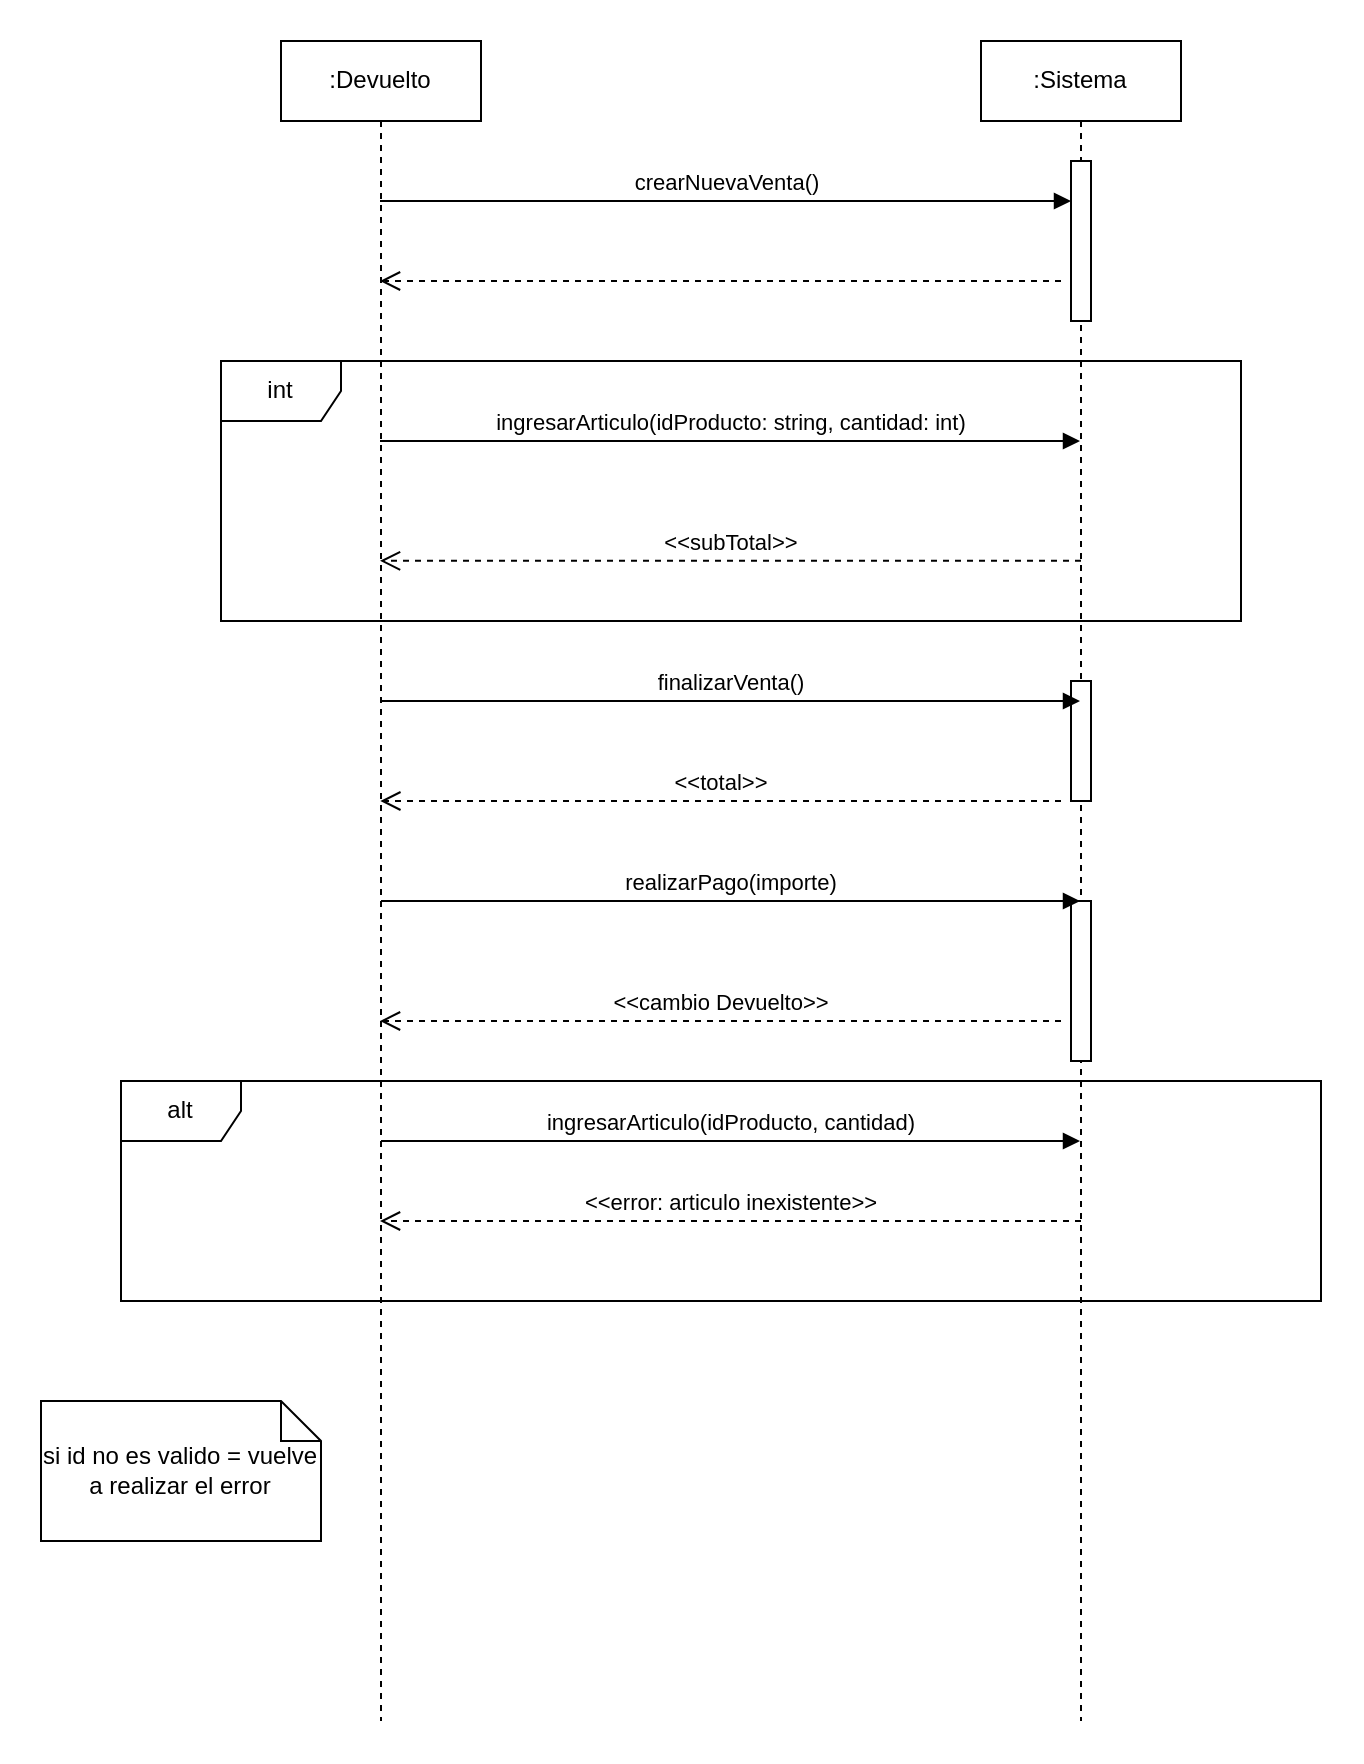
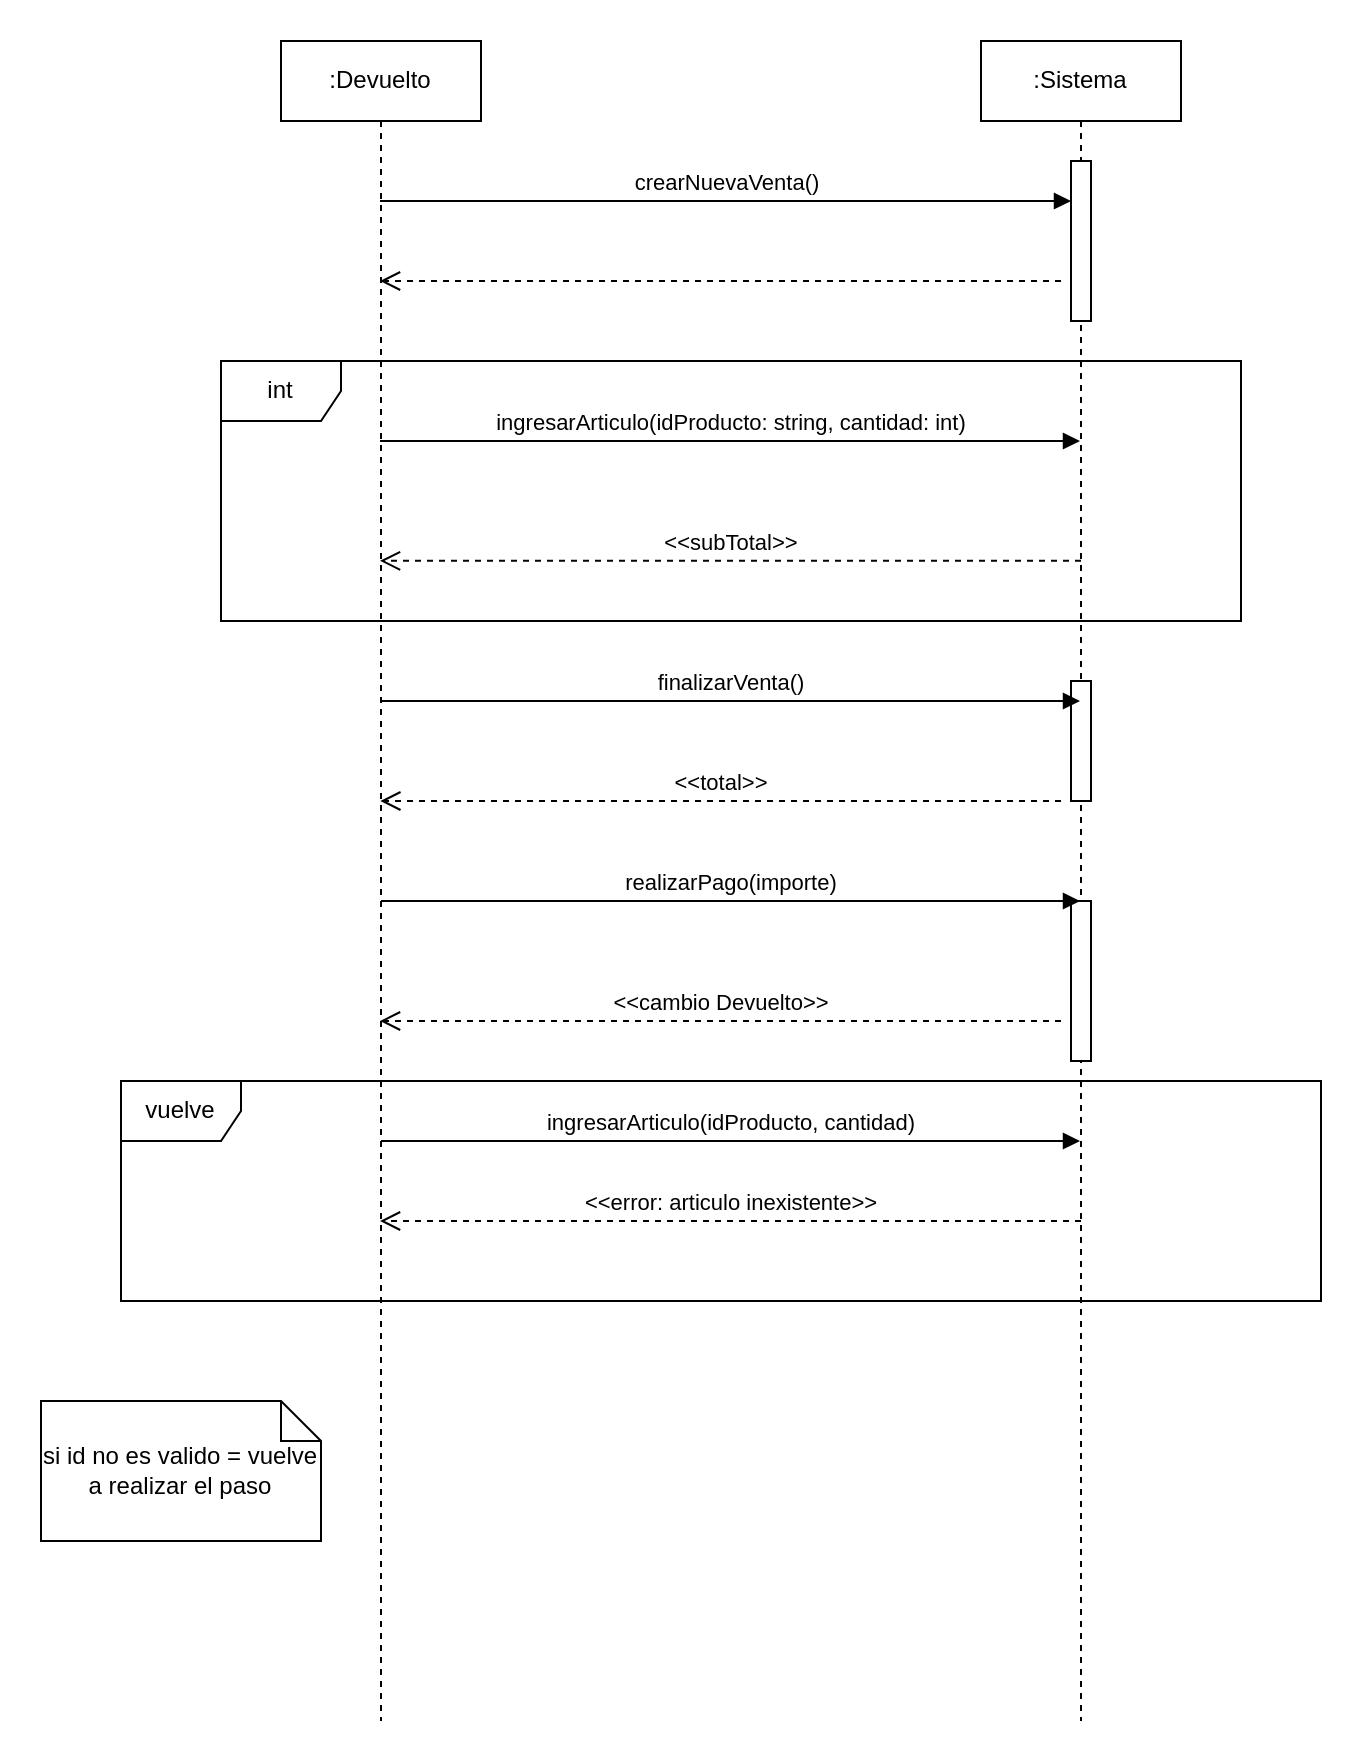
(181, 1111) -> (181, 1111)
(181, 1471) -> (181, 1471)
